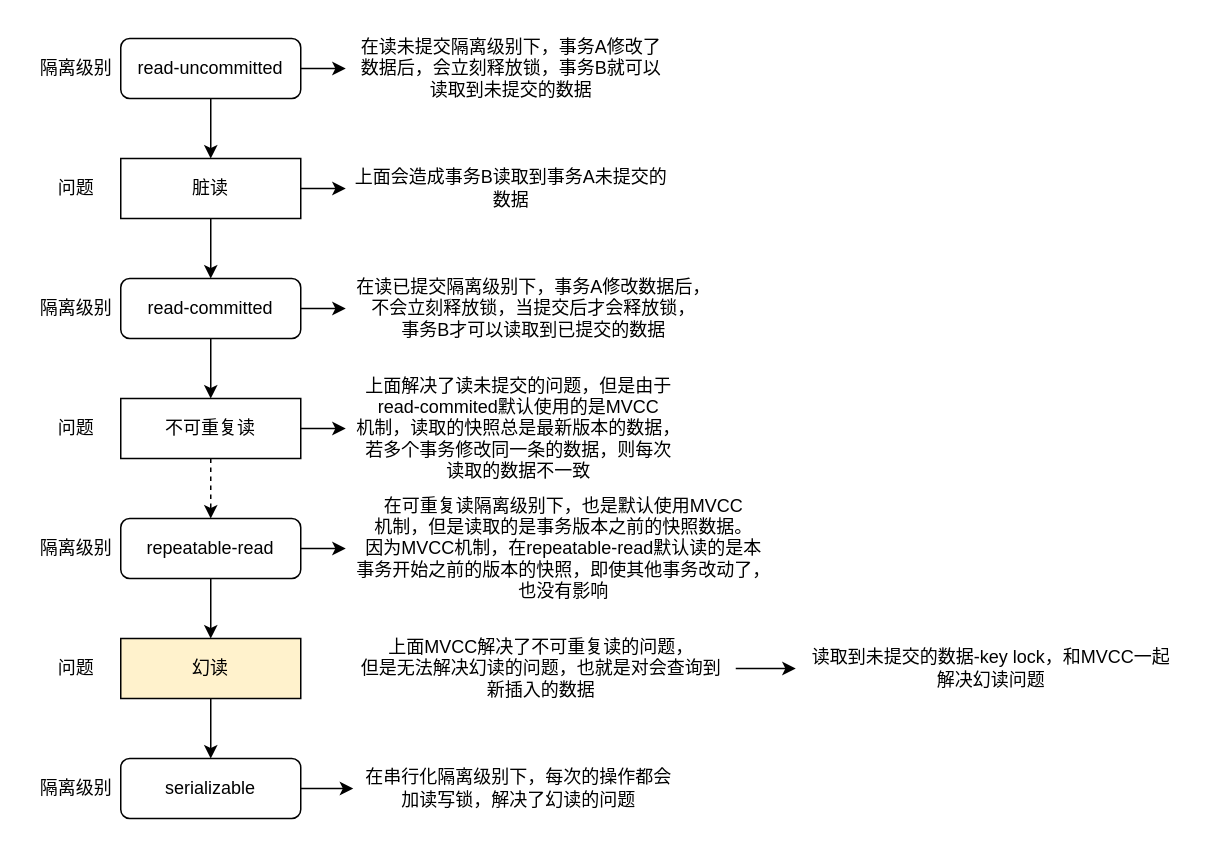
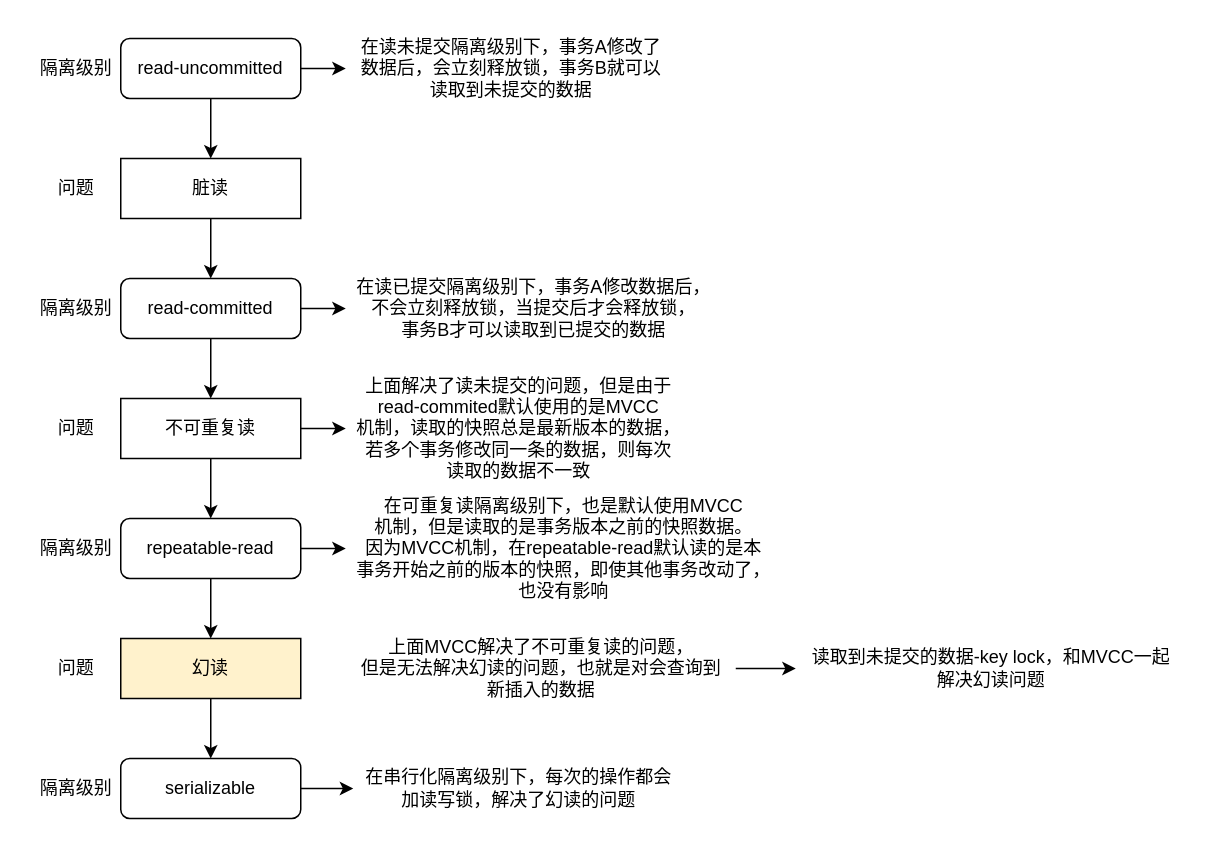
(329, 188) -> none
(511, 188) -> none
(211, 482) -> (211, 482)
